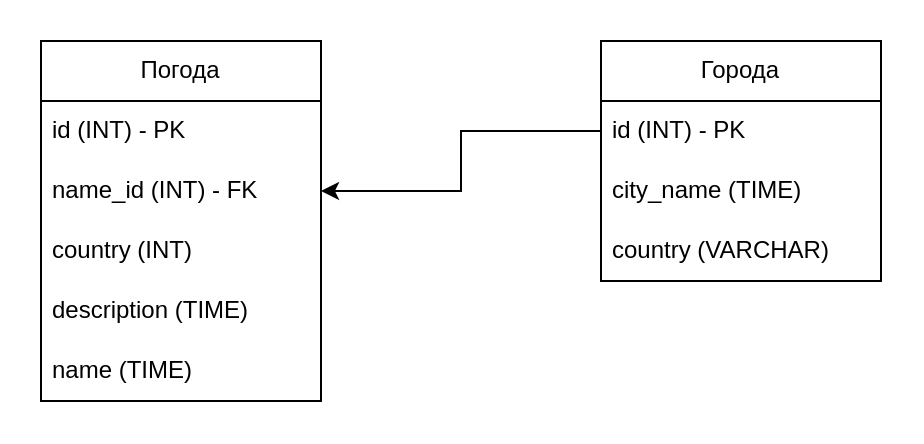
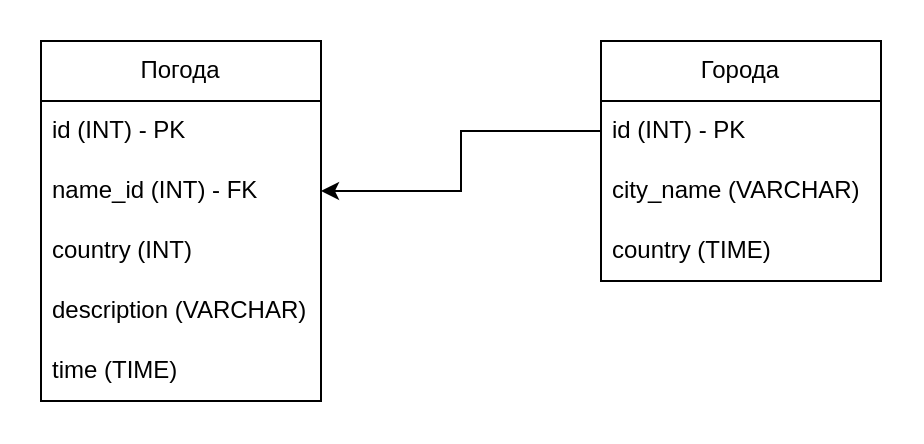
(714, 191) -> (734, 191)
(724, 251) -> (704, 251)
(165, 311) -> (183, 311)
(124, 371) -> (121, 371)
